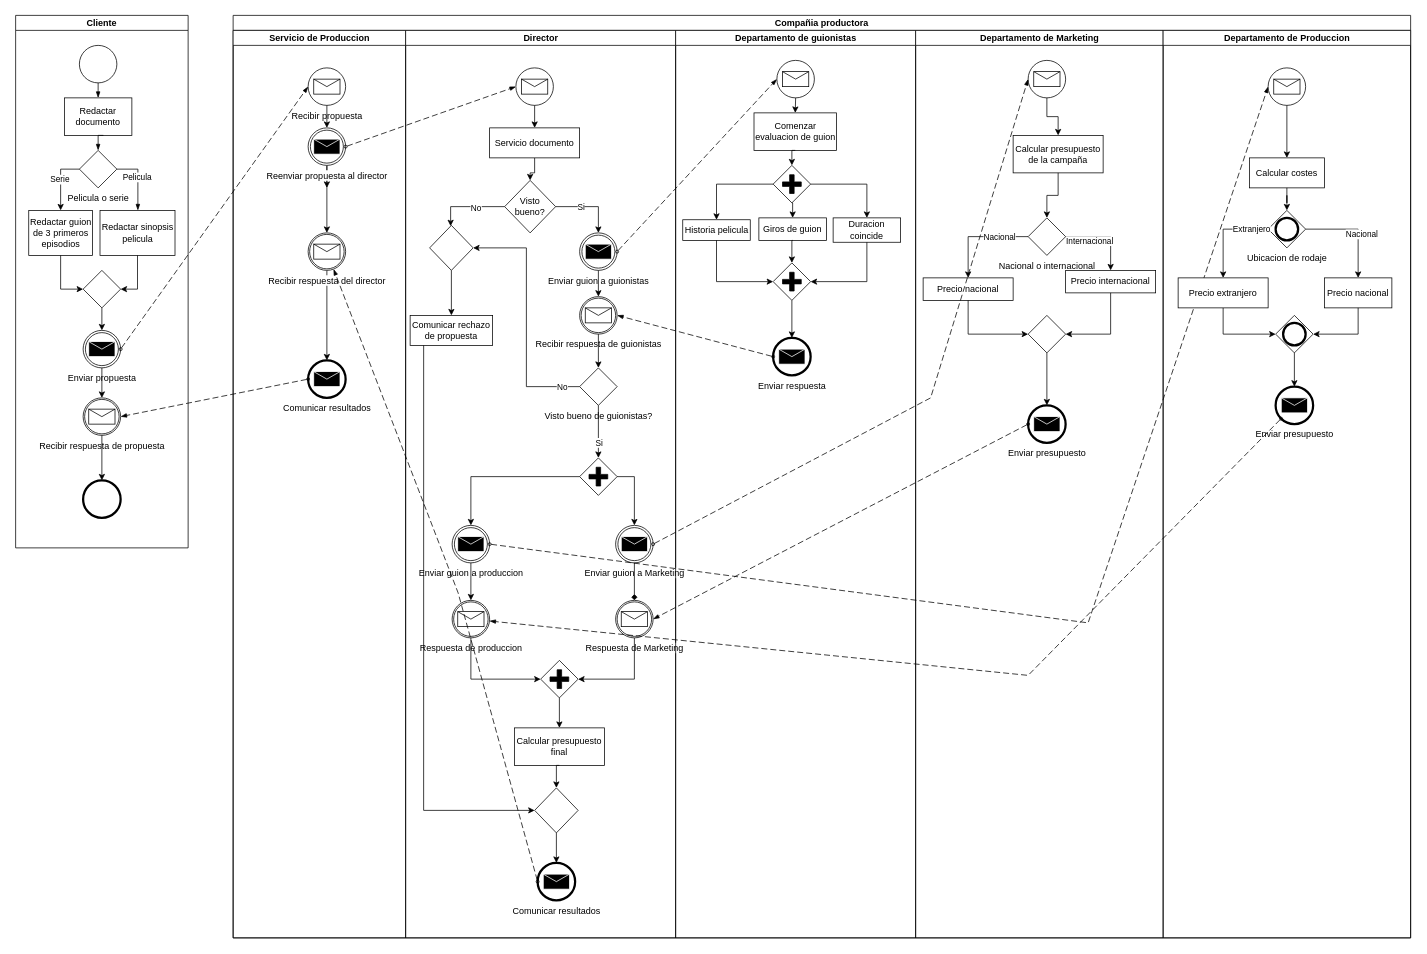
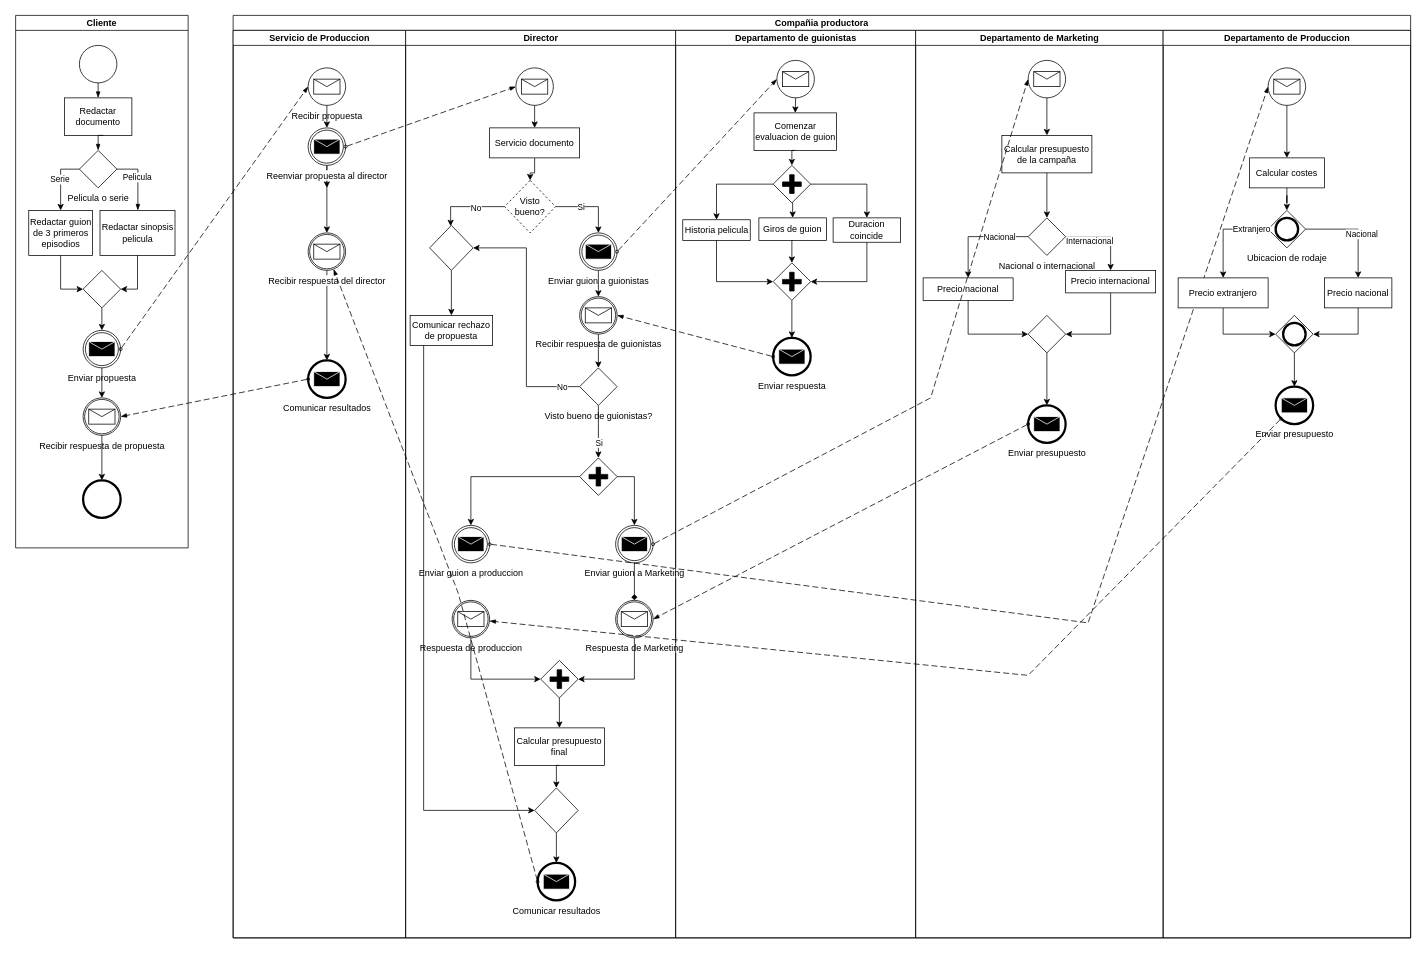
(1058, 154) -> (1047, 154)
(530, 207) -> (530, 207)
(471, 594) -> none
